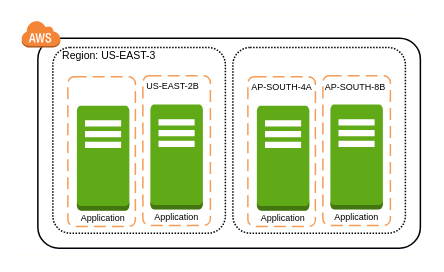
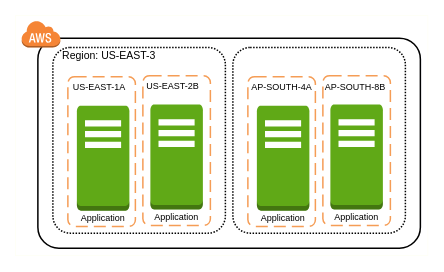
none -> (99, 87)
